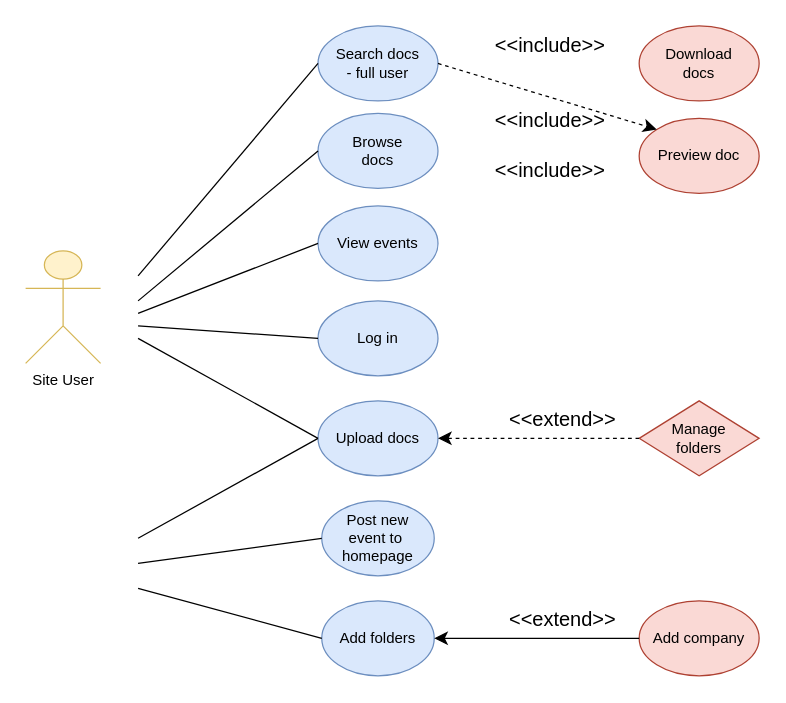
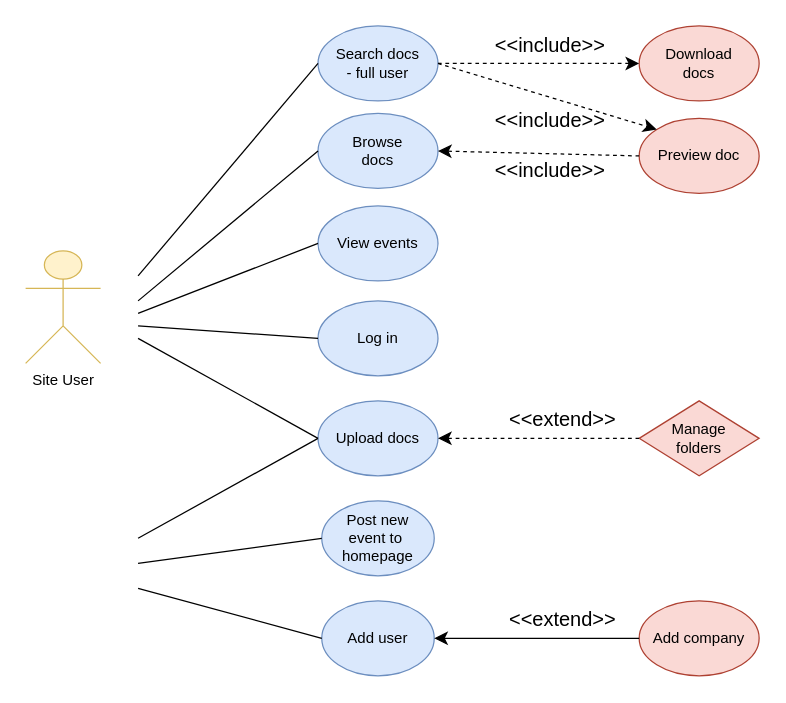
none -> (537, 63)
none -> (543, 153)
(378, 638) -> (378, 638)
